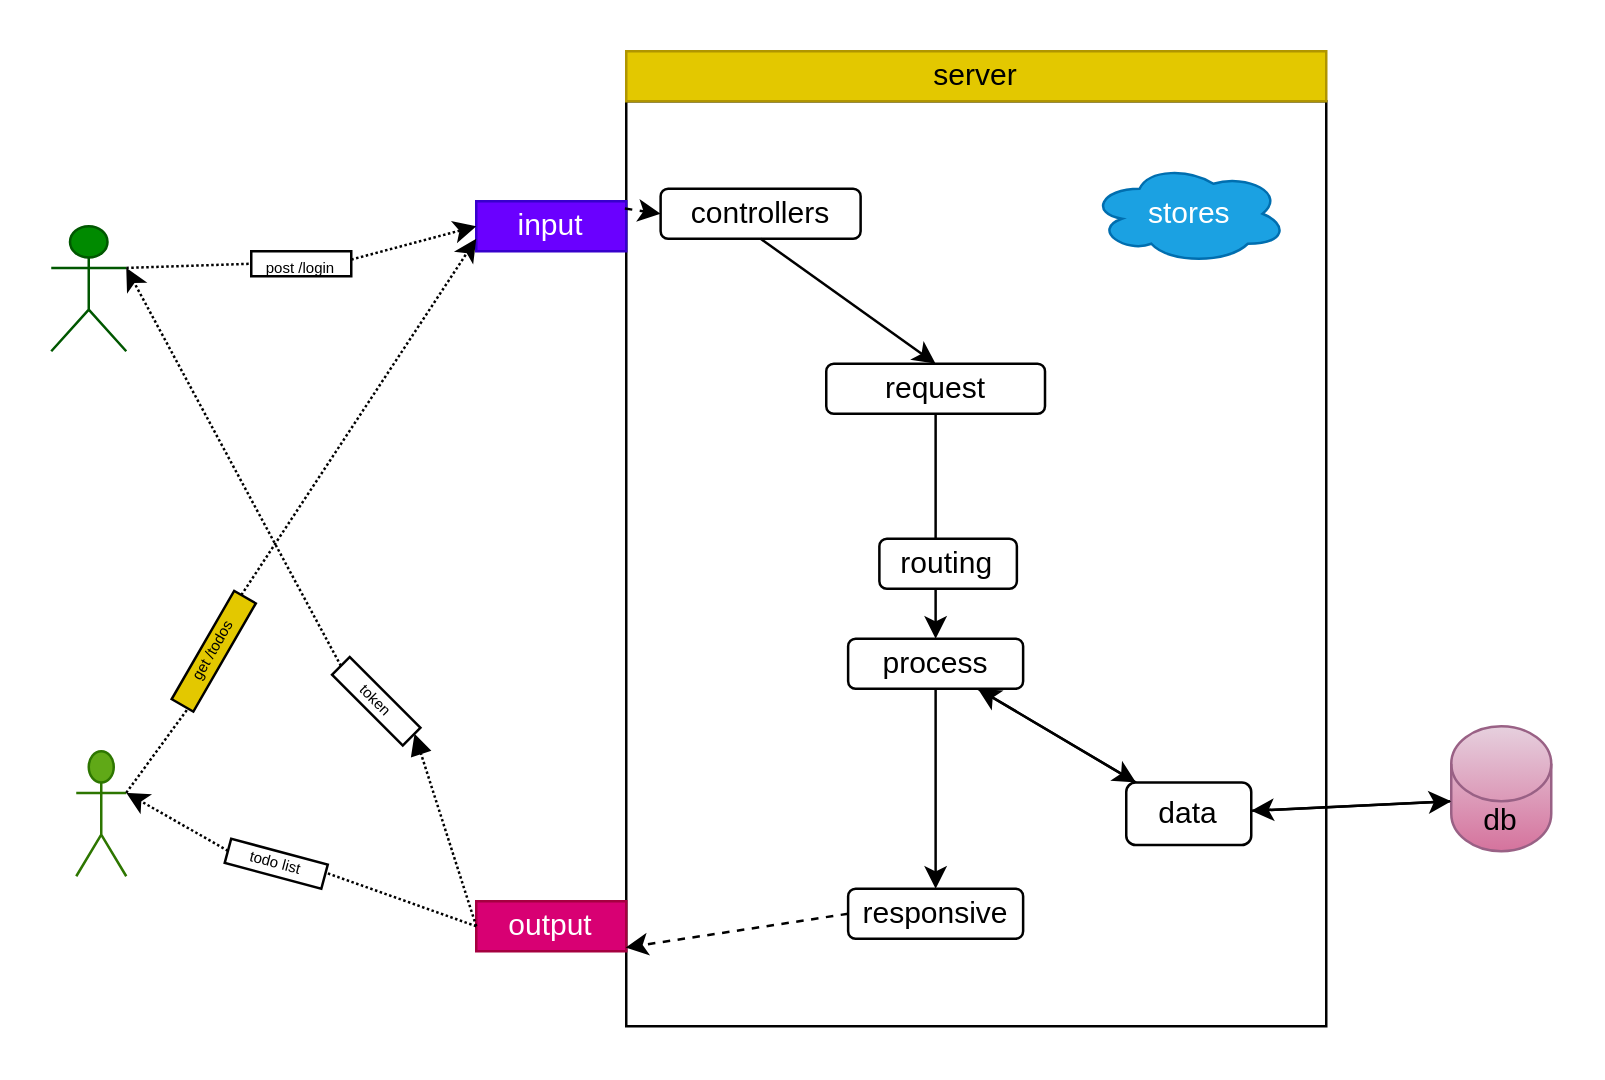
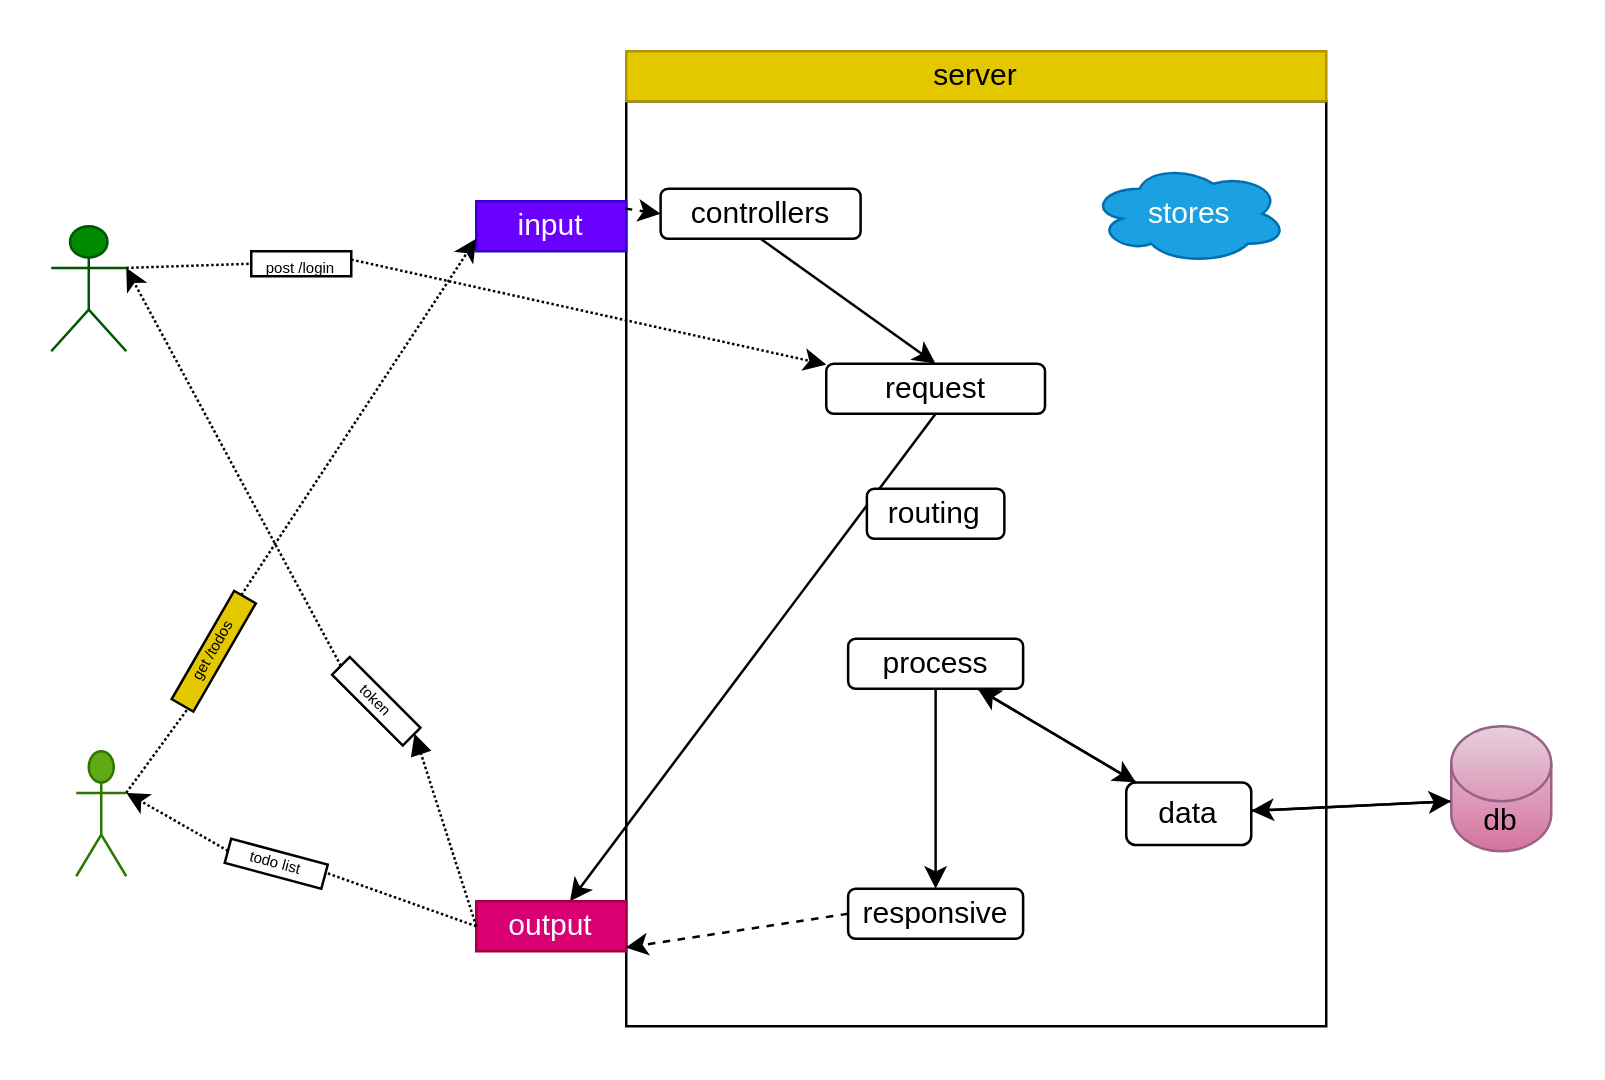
(408, 245) -> (632, 322)
(936, 476) -> (724, 696)
(948, 564) -> (936, 514)
